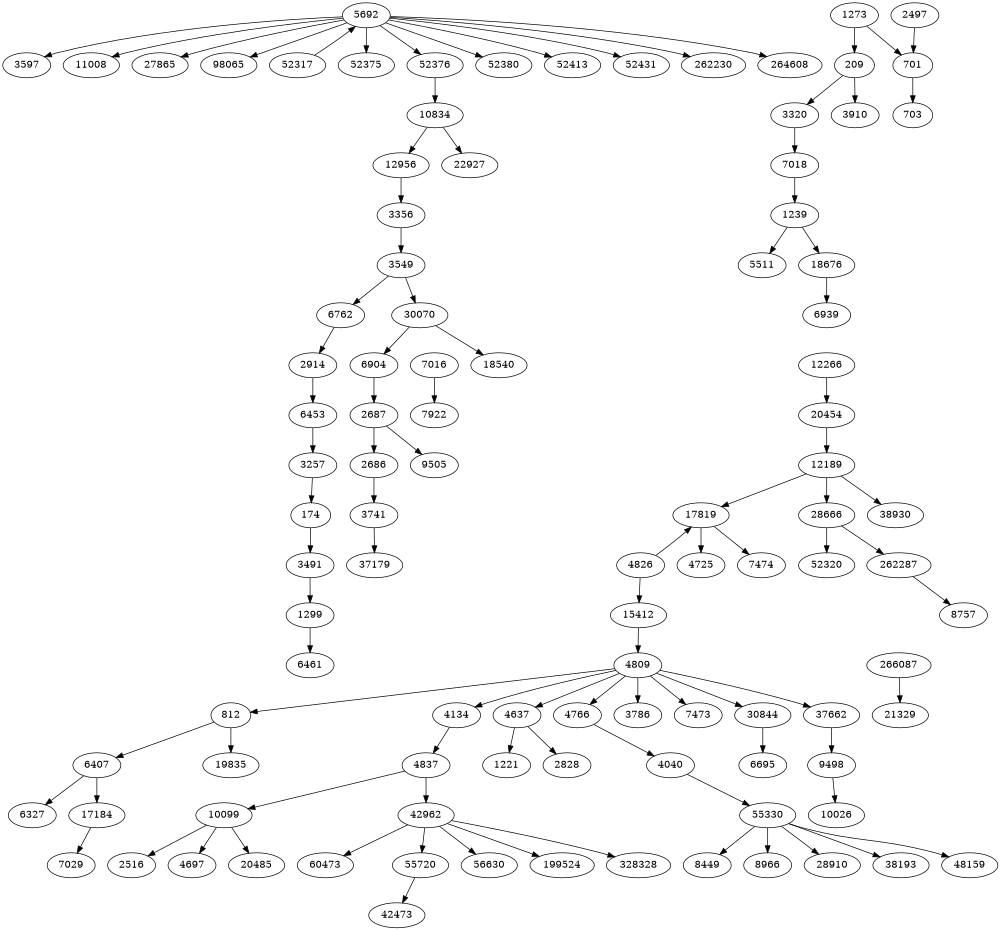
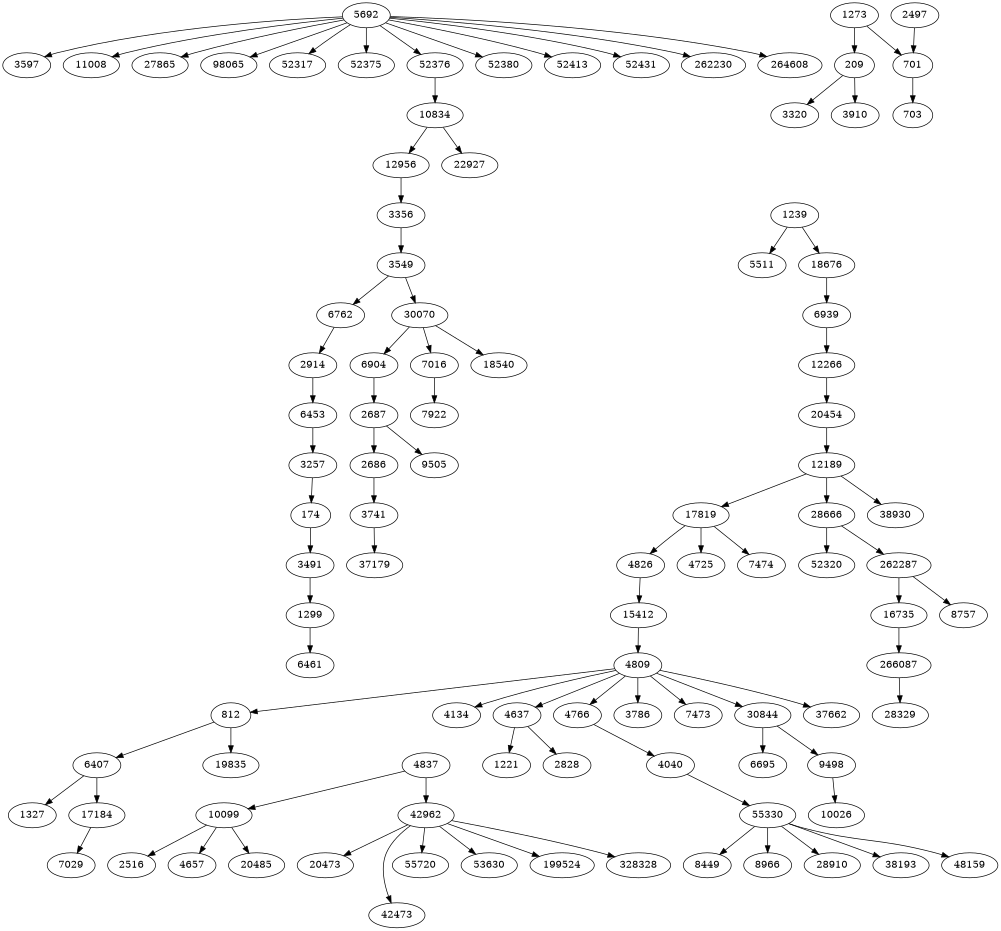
(332, 43) -> (332, 37)
(795, 165) -> none
none -> (426, 337)
none -> (827, 337)
(671, 544) -> (670, 537)
none -> (899, 615)
(900, 715) -> (900, 715)
(443, 737) -> none
(832, 737) -> (795, 738)
(32, 815) -> (32, 815)
(192, 865) -> (192, 865)
(325, 865) -> (325, 865)
(489, 865) -> (489, 865)
(410, 887) -> (385, 857)
